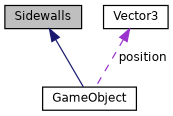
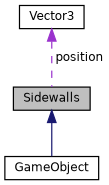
(110, 63) -> (52, 64)
